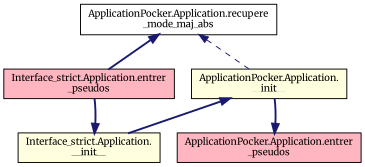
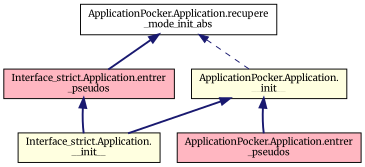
(179, 20) -> (179, 20)
(95, 111) -> (83, 121)
(276, 111) -> (263, 121)
